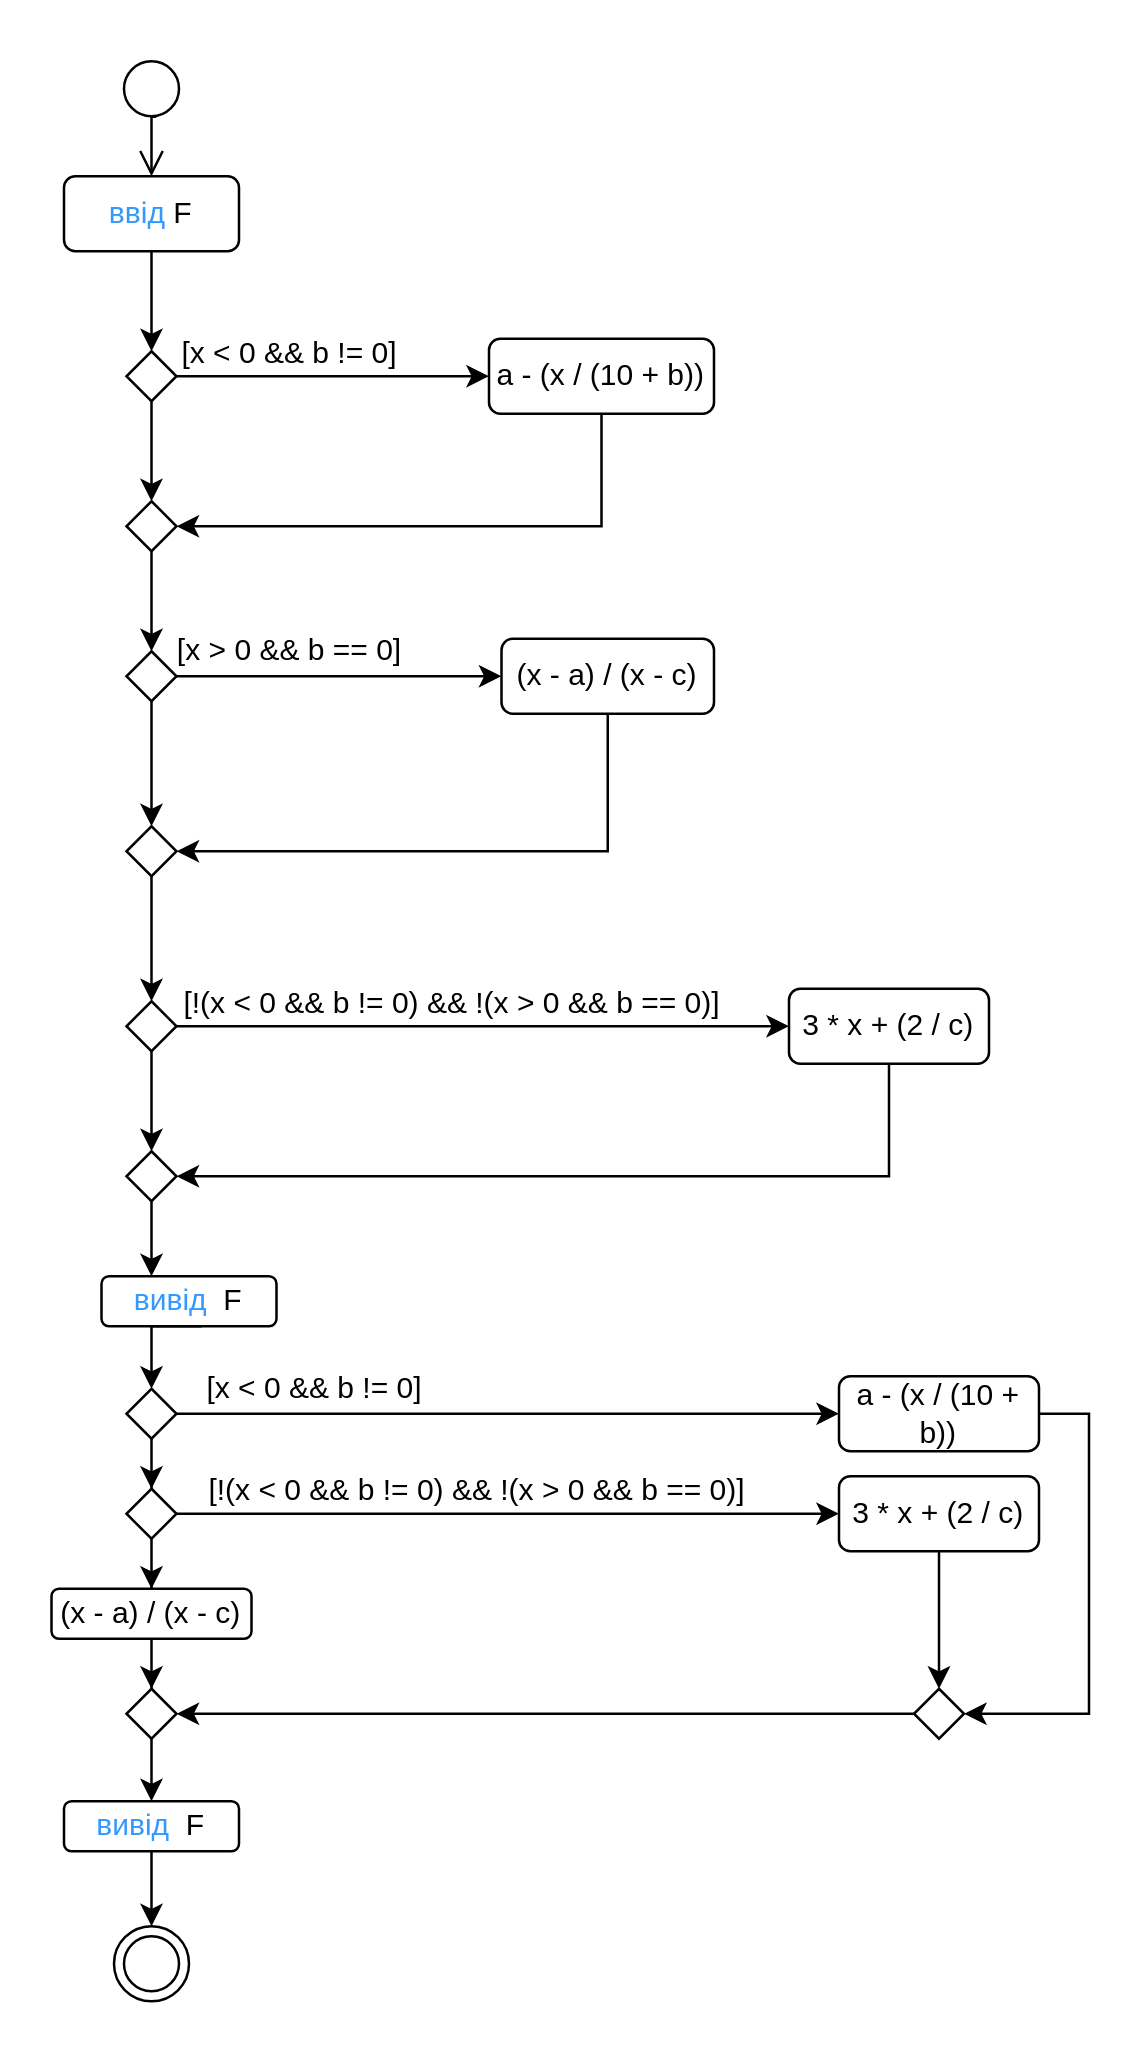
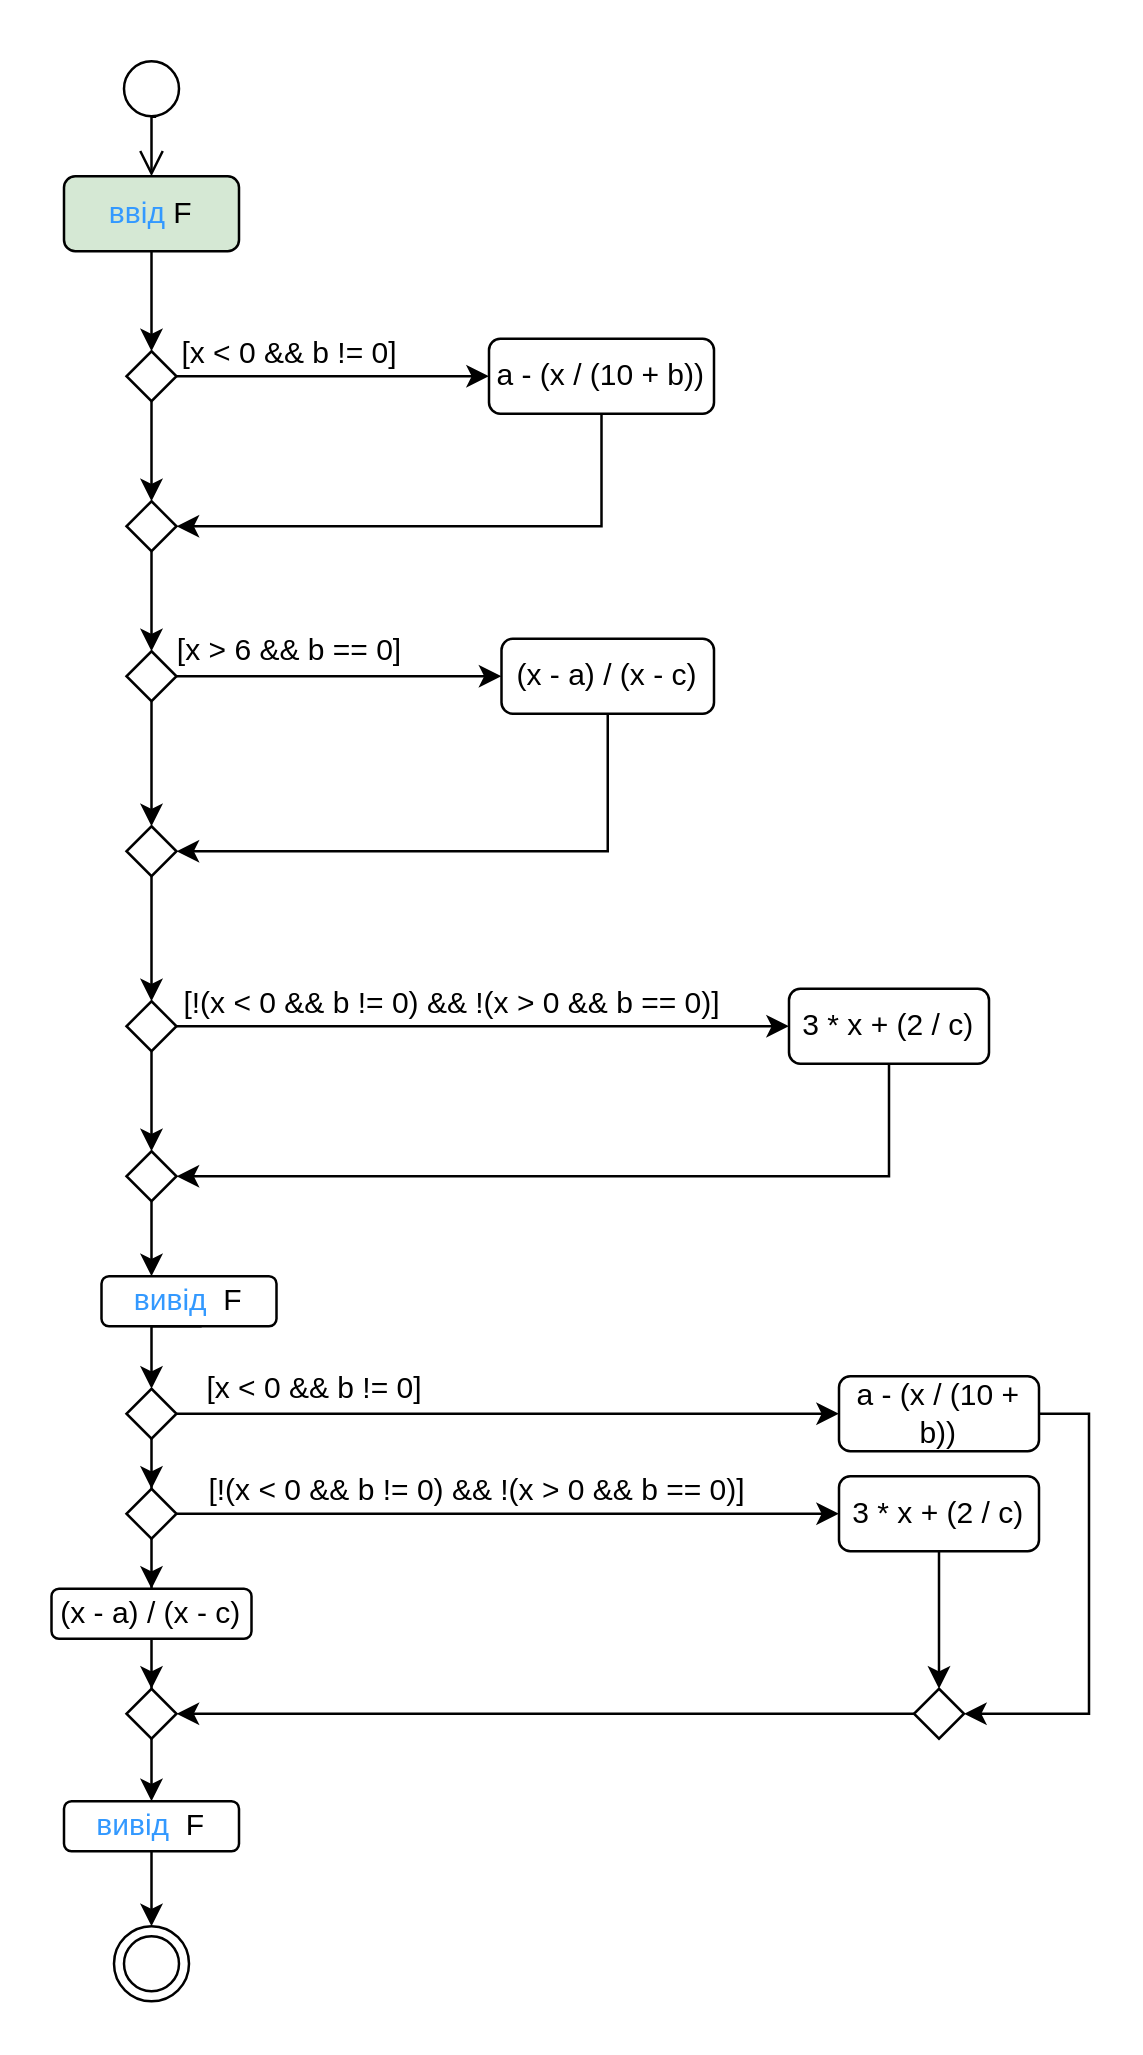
(151, 214) -> (151, 214)
(290, 651) -> (290, 651)
